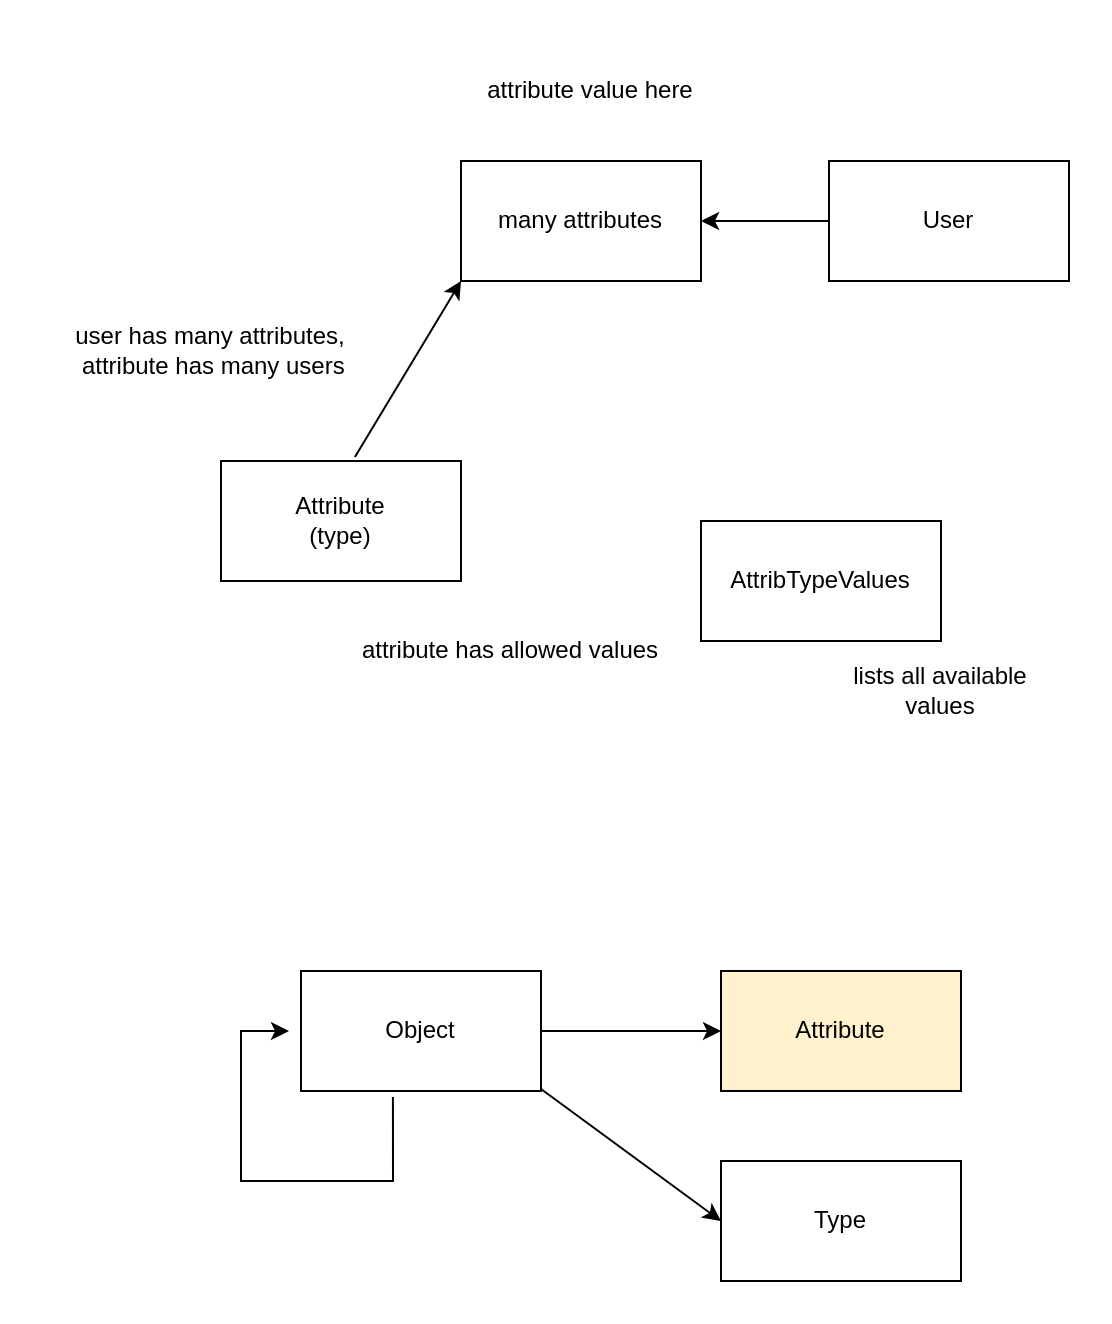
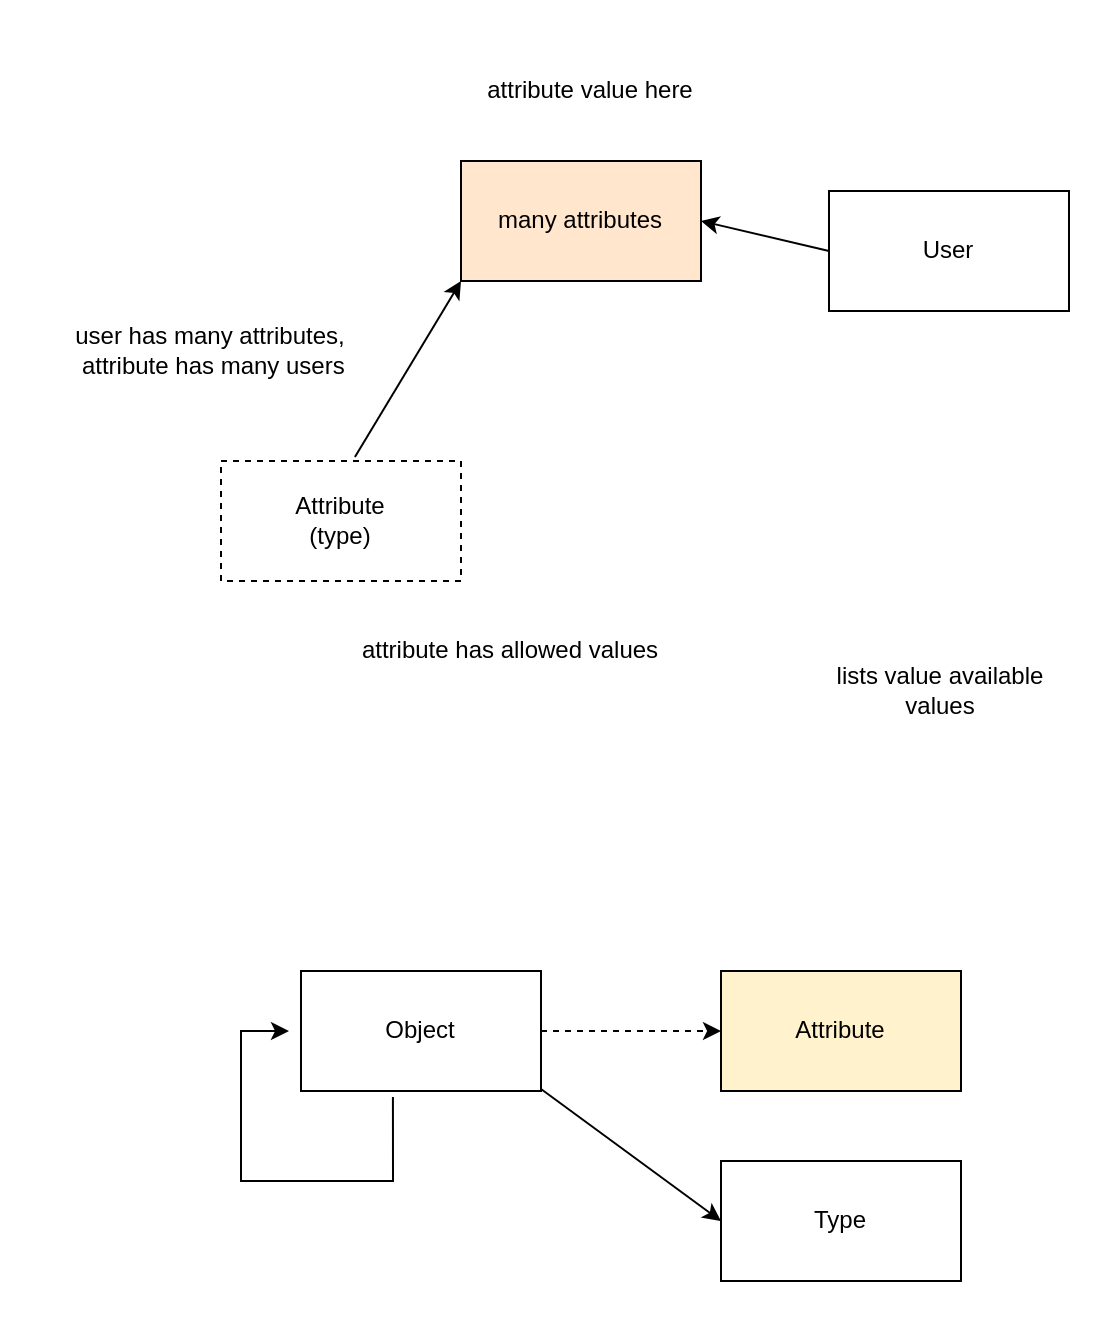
(581, 221) -> (581, 221)
(949, 221) -> (949, 251)
(341, 521) -> (341, 521)
(821, 581) -> none
(941, 691) -> (941, 691)
(626, 1031) -> (626, 1031)
